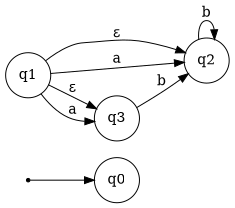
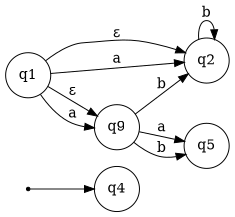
(117, 118) -> (117, 127)
none -> (207, 146)
(117, 180) -> (117, 189)
